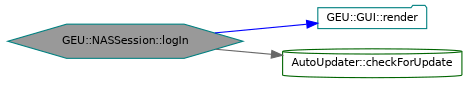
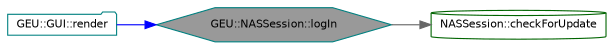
(261, 29) -> (131, 25)
(372, 63) -> (519, 25)
